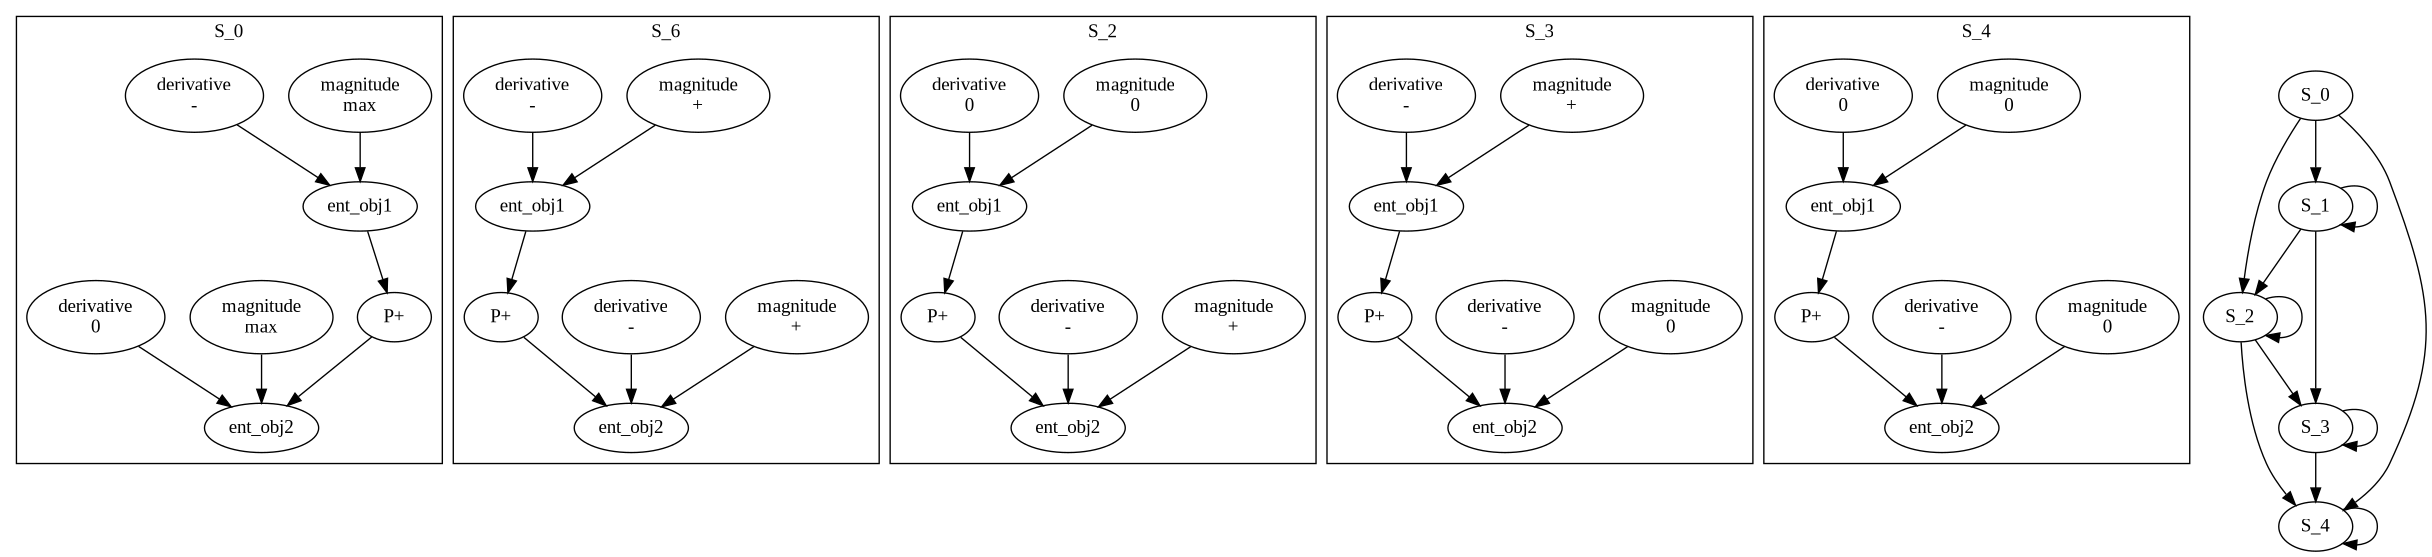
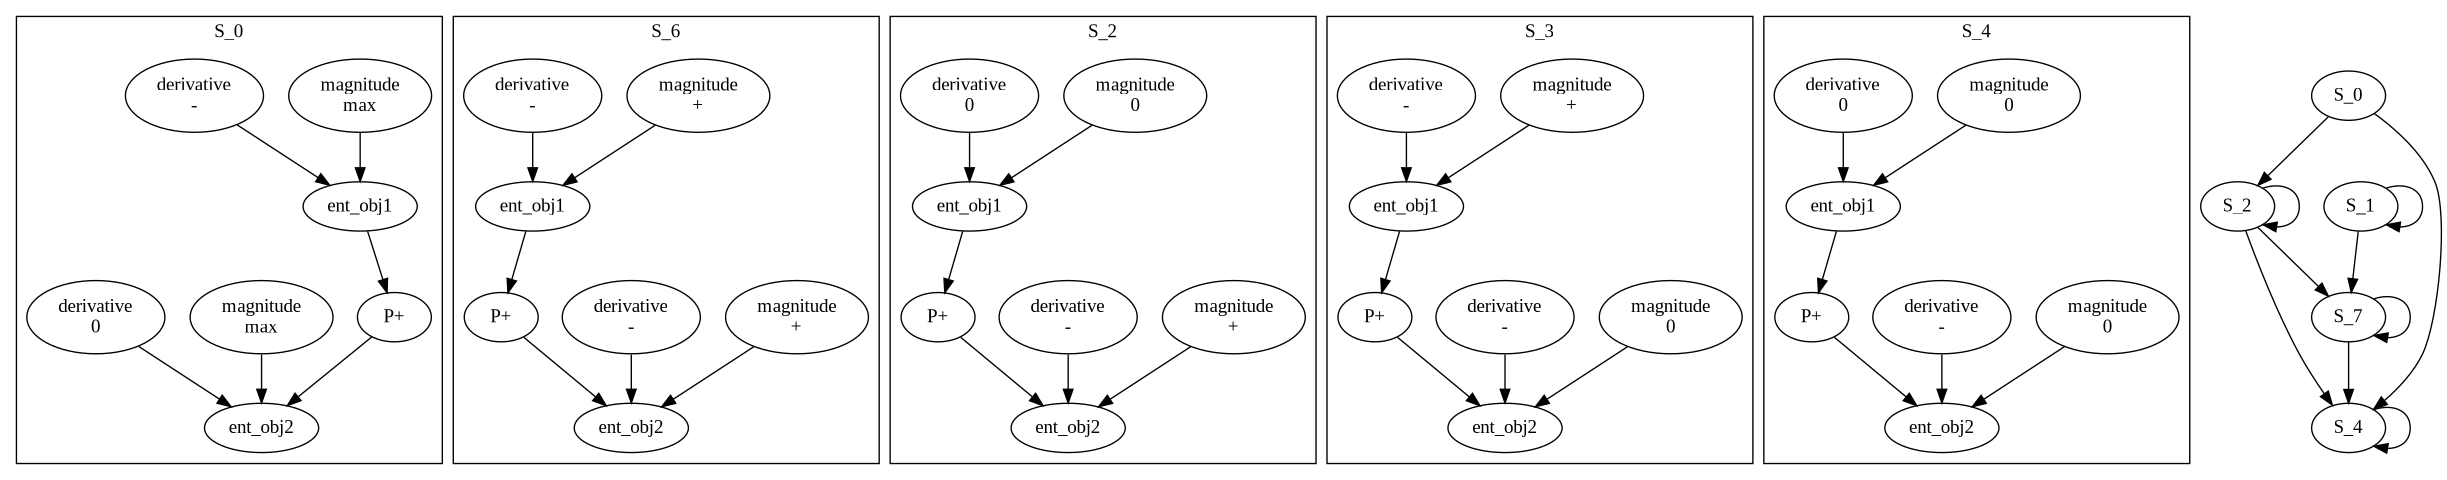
(2316, 144) -> none
(2282, 256) -> none
(2316, 428) -> (2349, 317)
